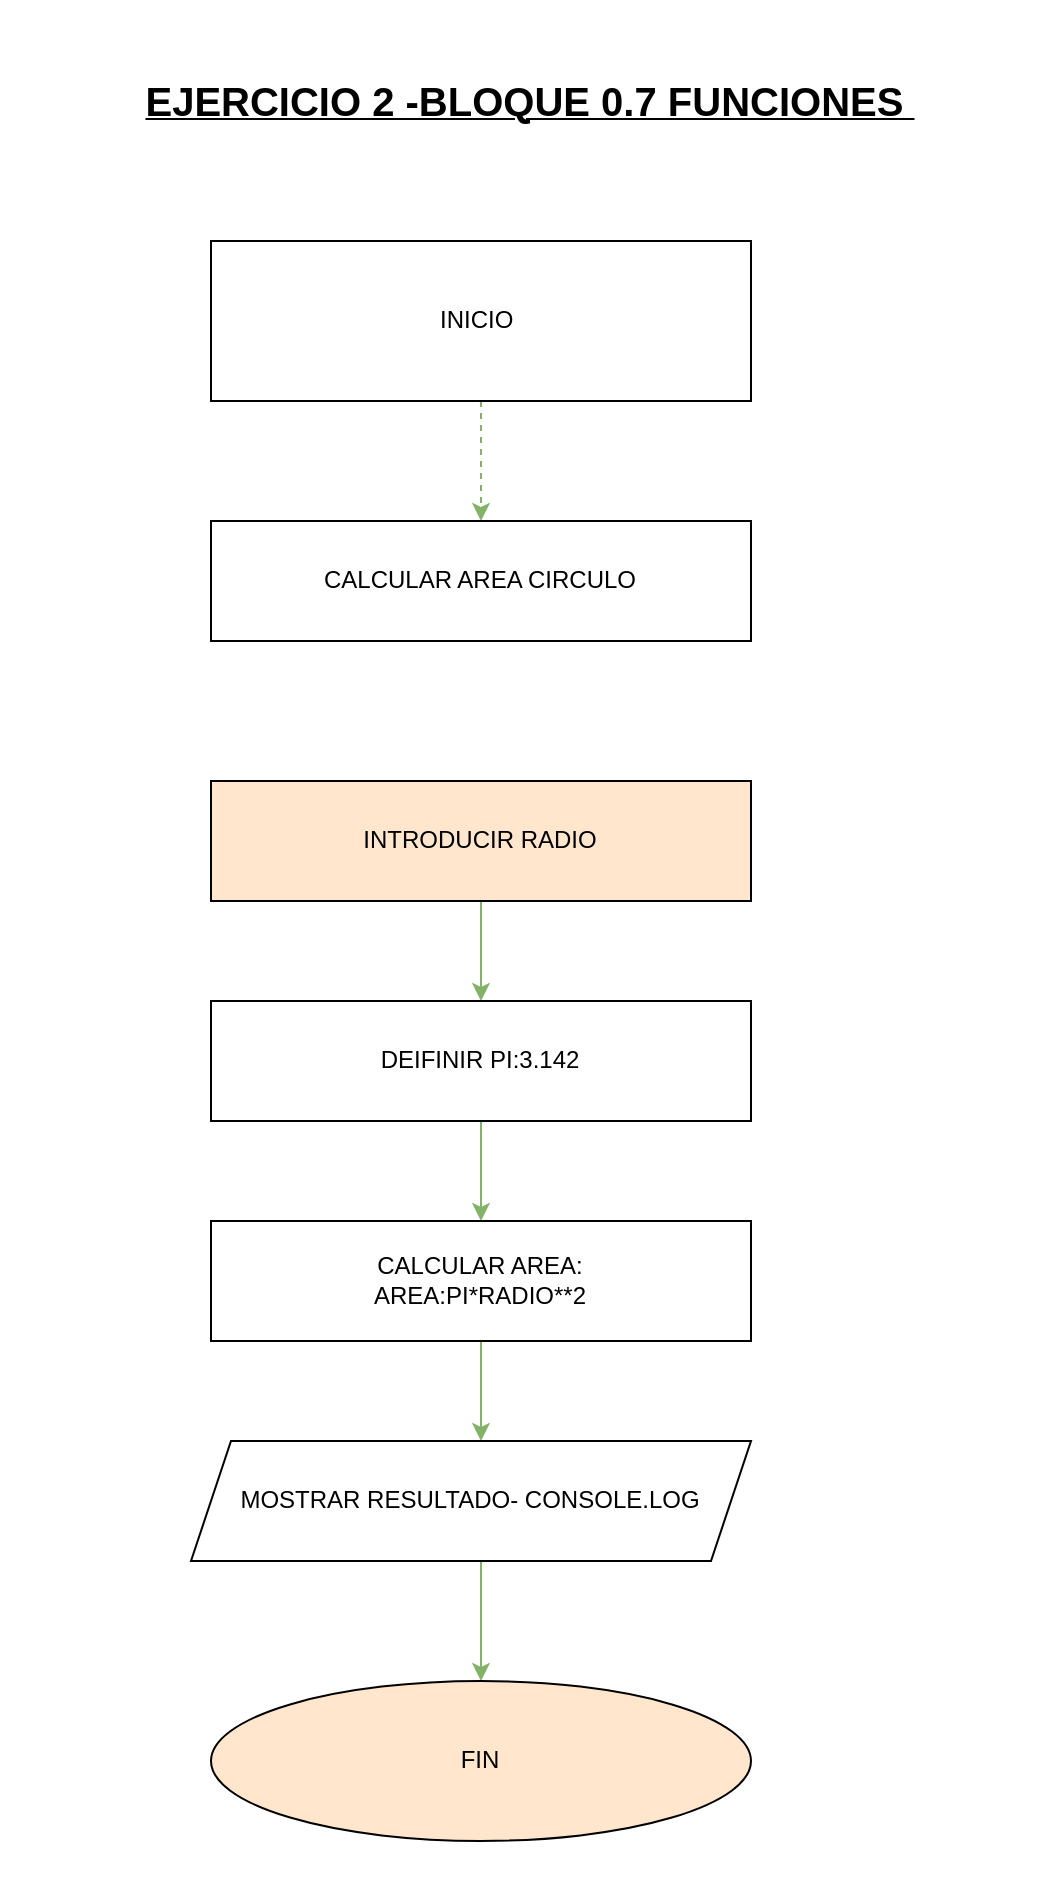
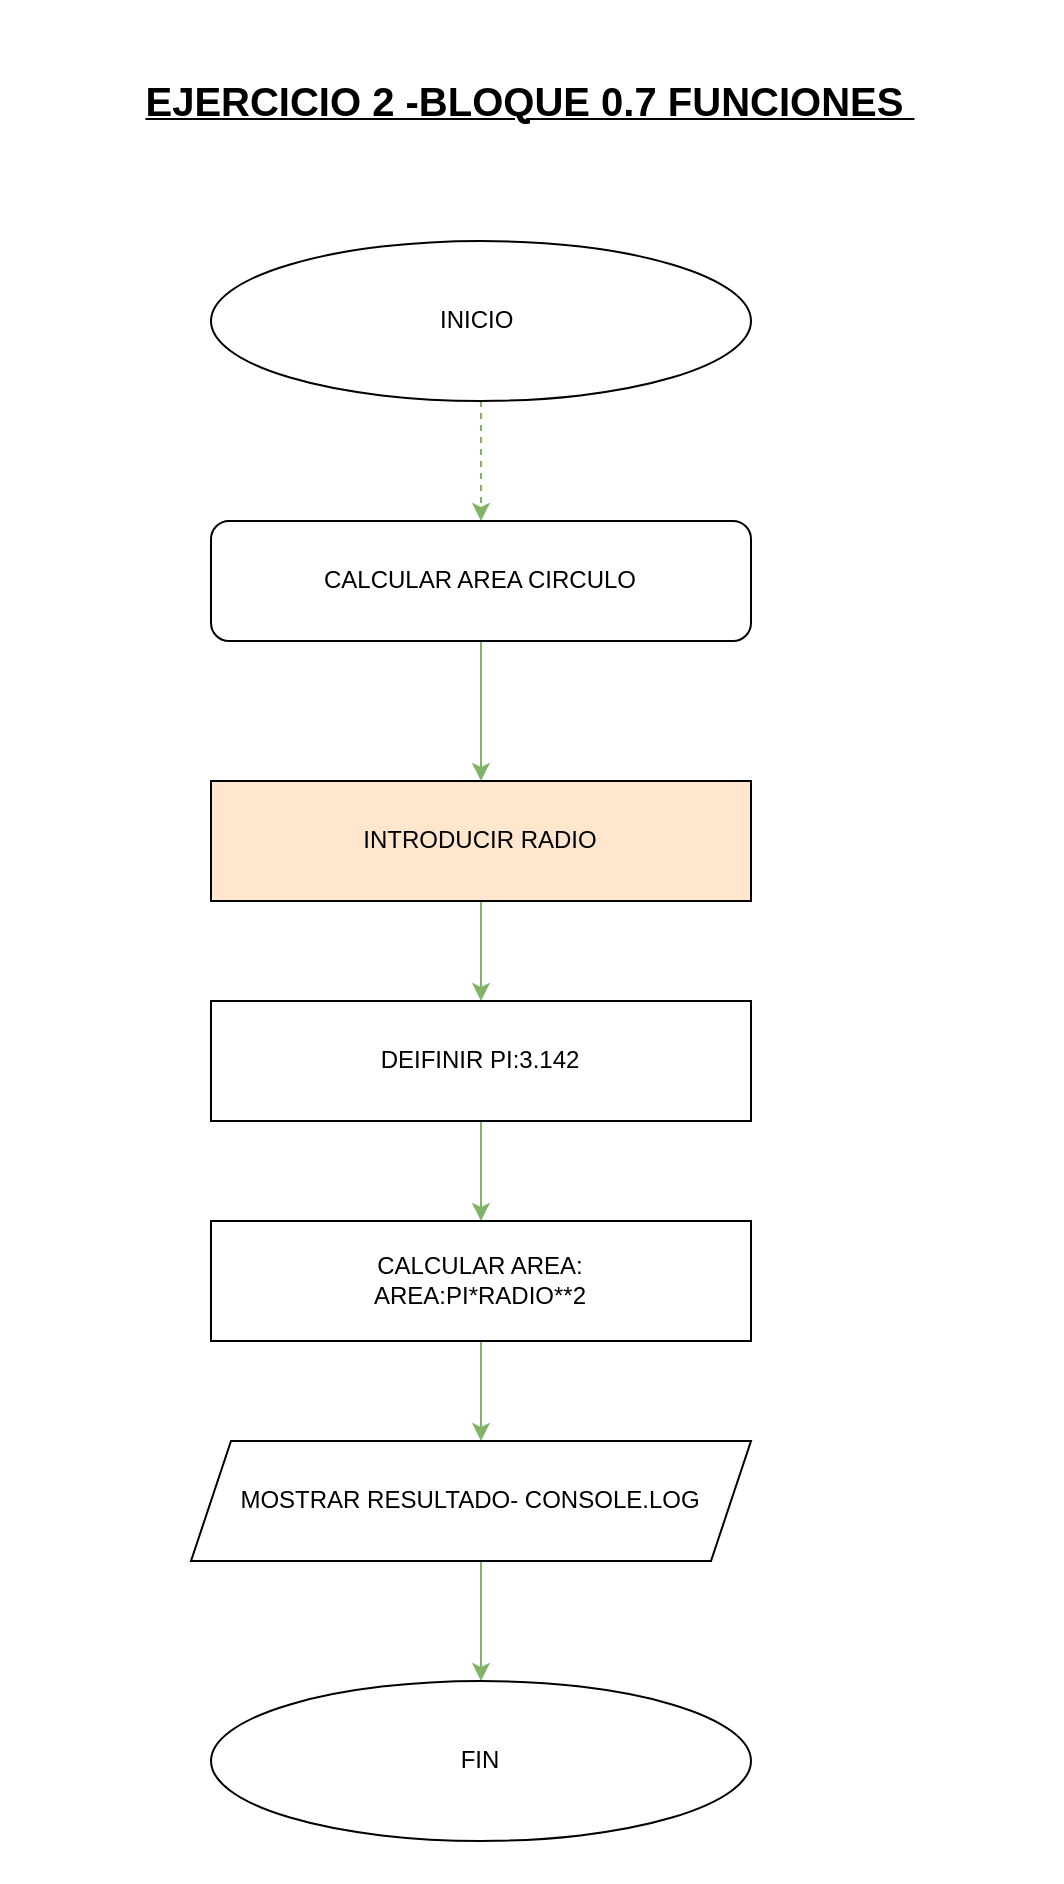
(481, 321) -> (481, 321)
(481, 581) -> (481, 581)
none -> (481, 704)
(481, 1761) -> (481, 1761)
